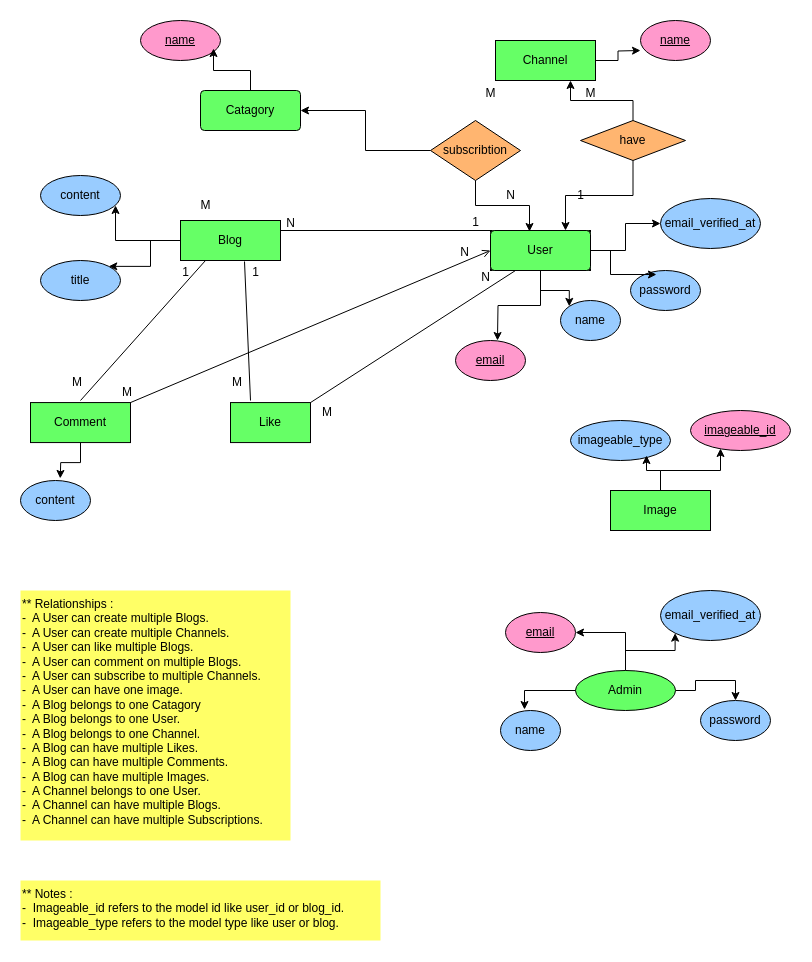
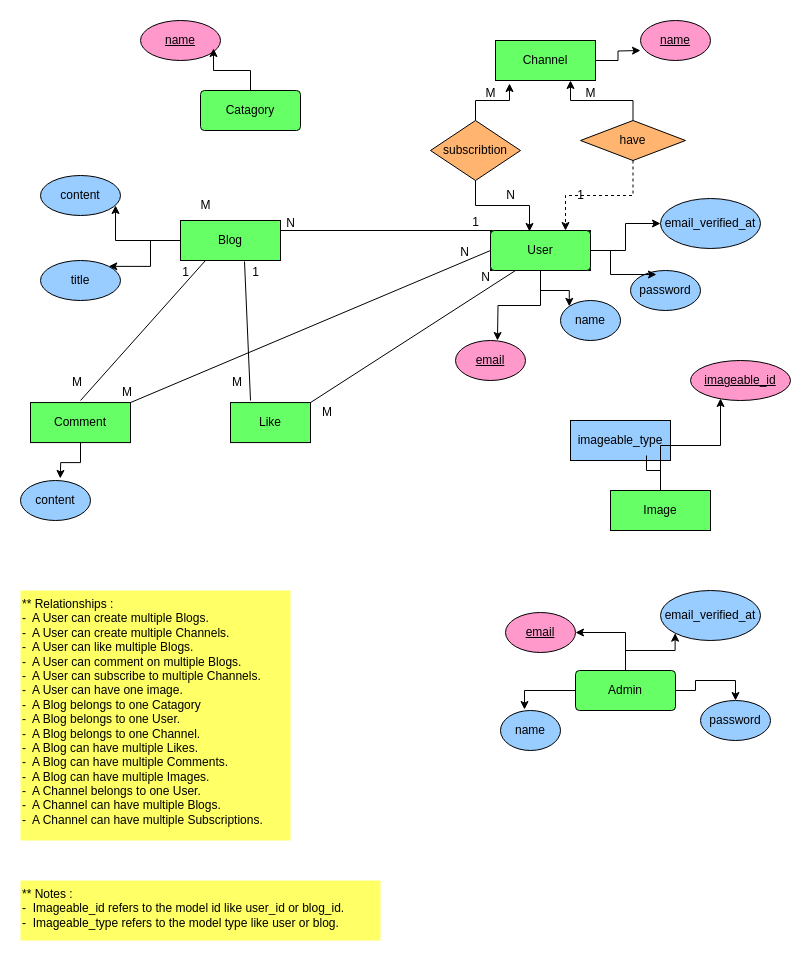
(366, 135) -> (488, 101)
(603, 196) -> (603, 196)
(485, 253) -> (486, 252)
(741, 431) -> (741, 381)
(621, 441) -> (621, 441)
(647, 463) -> (647, 461)
(626, 691) -> (626, 691)
